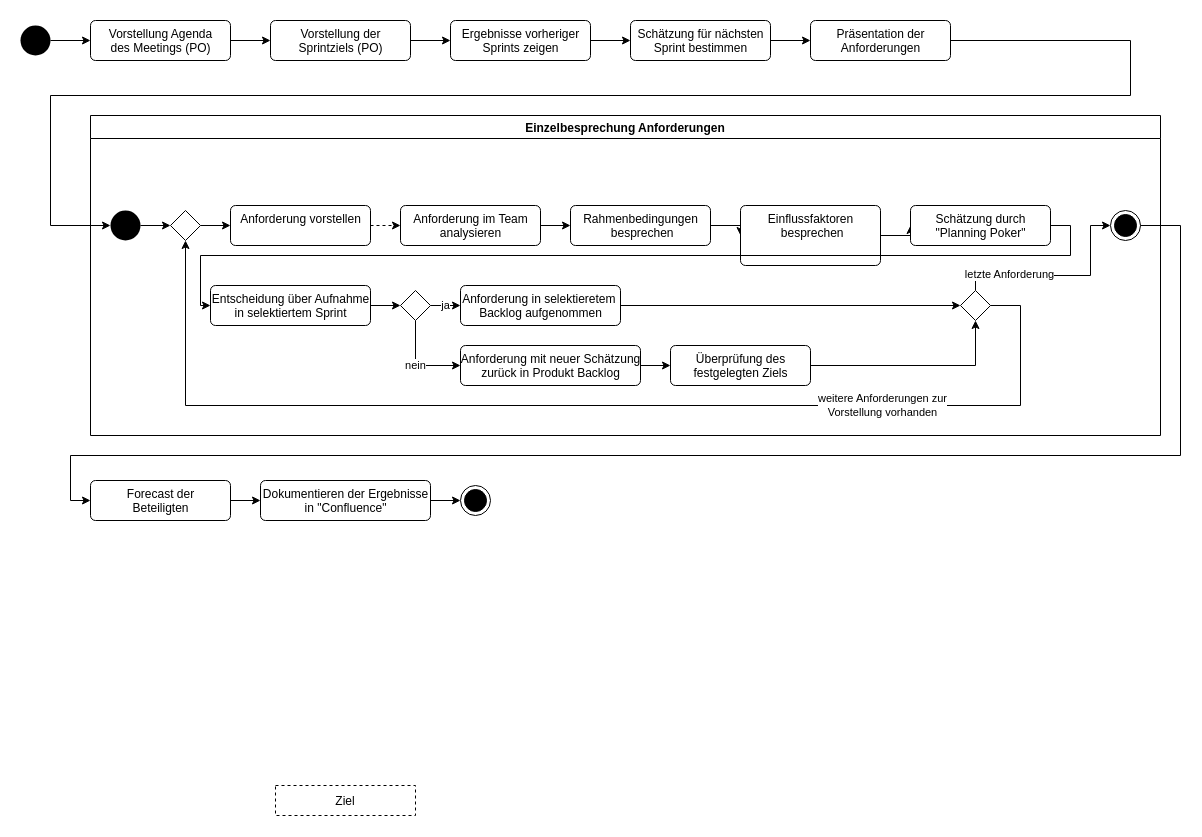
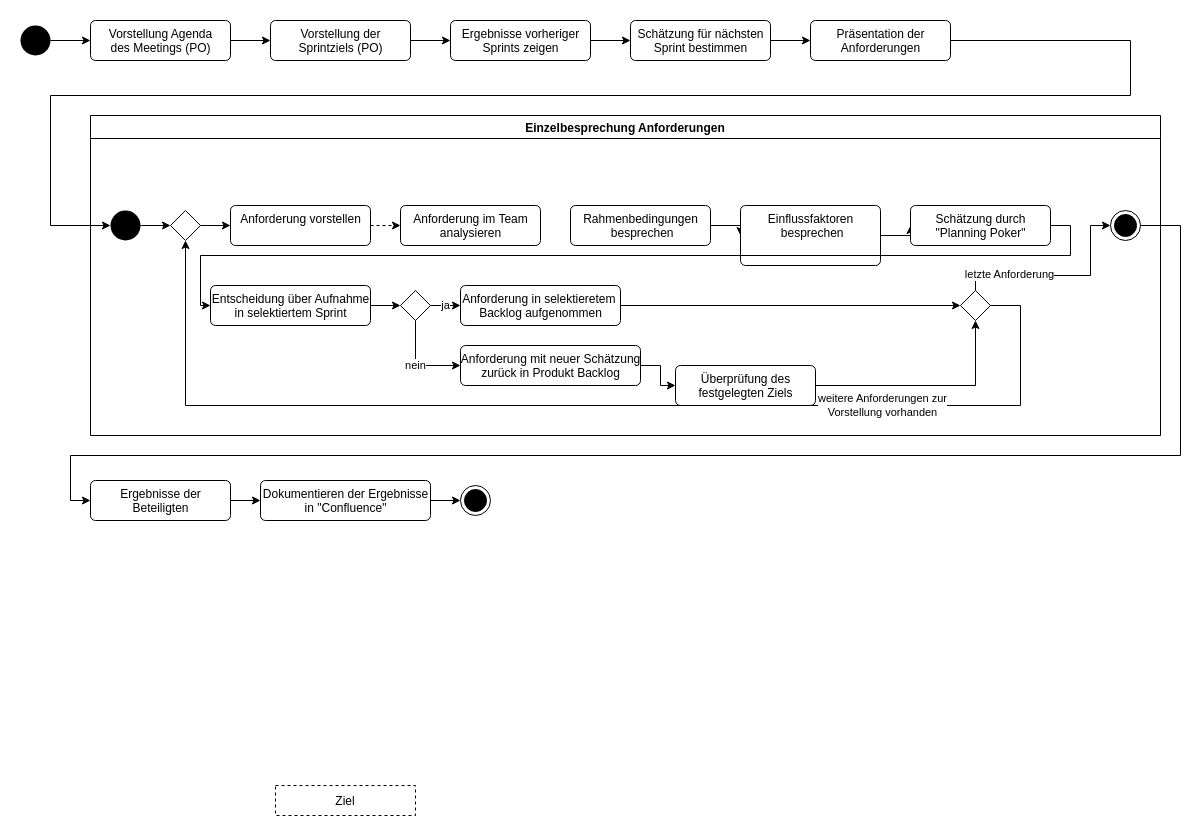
(552, 226) -> none
(741, 366) -> (746, 386)
(161, 502) -> (161, 502)
